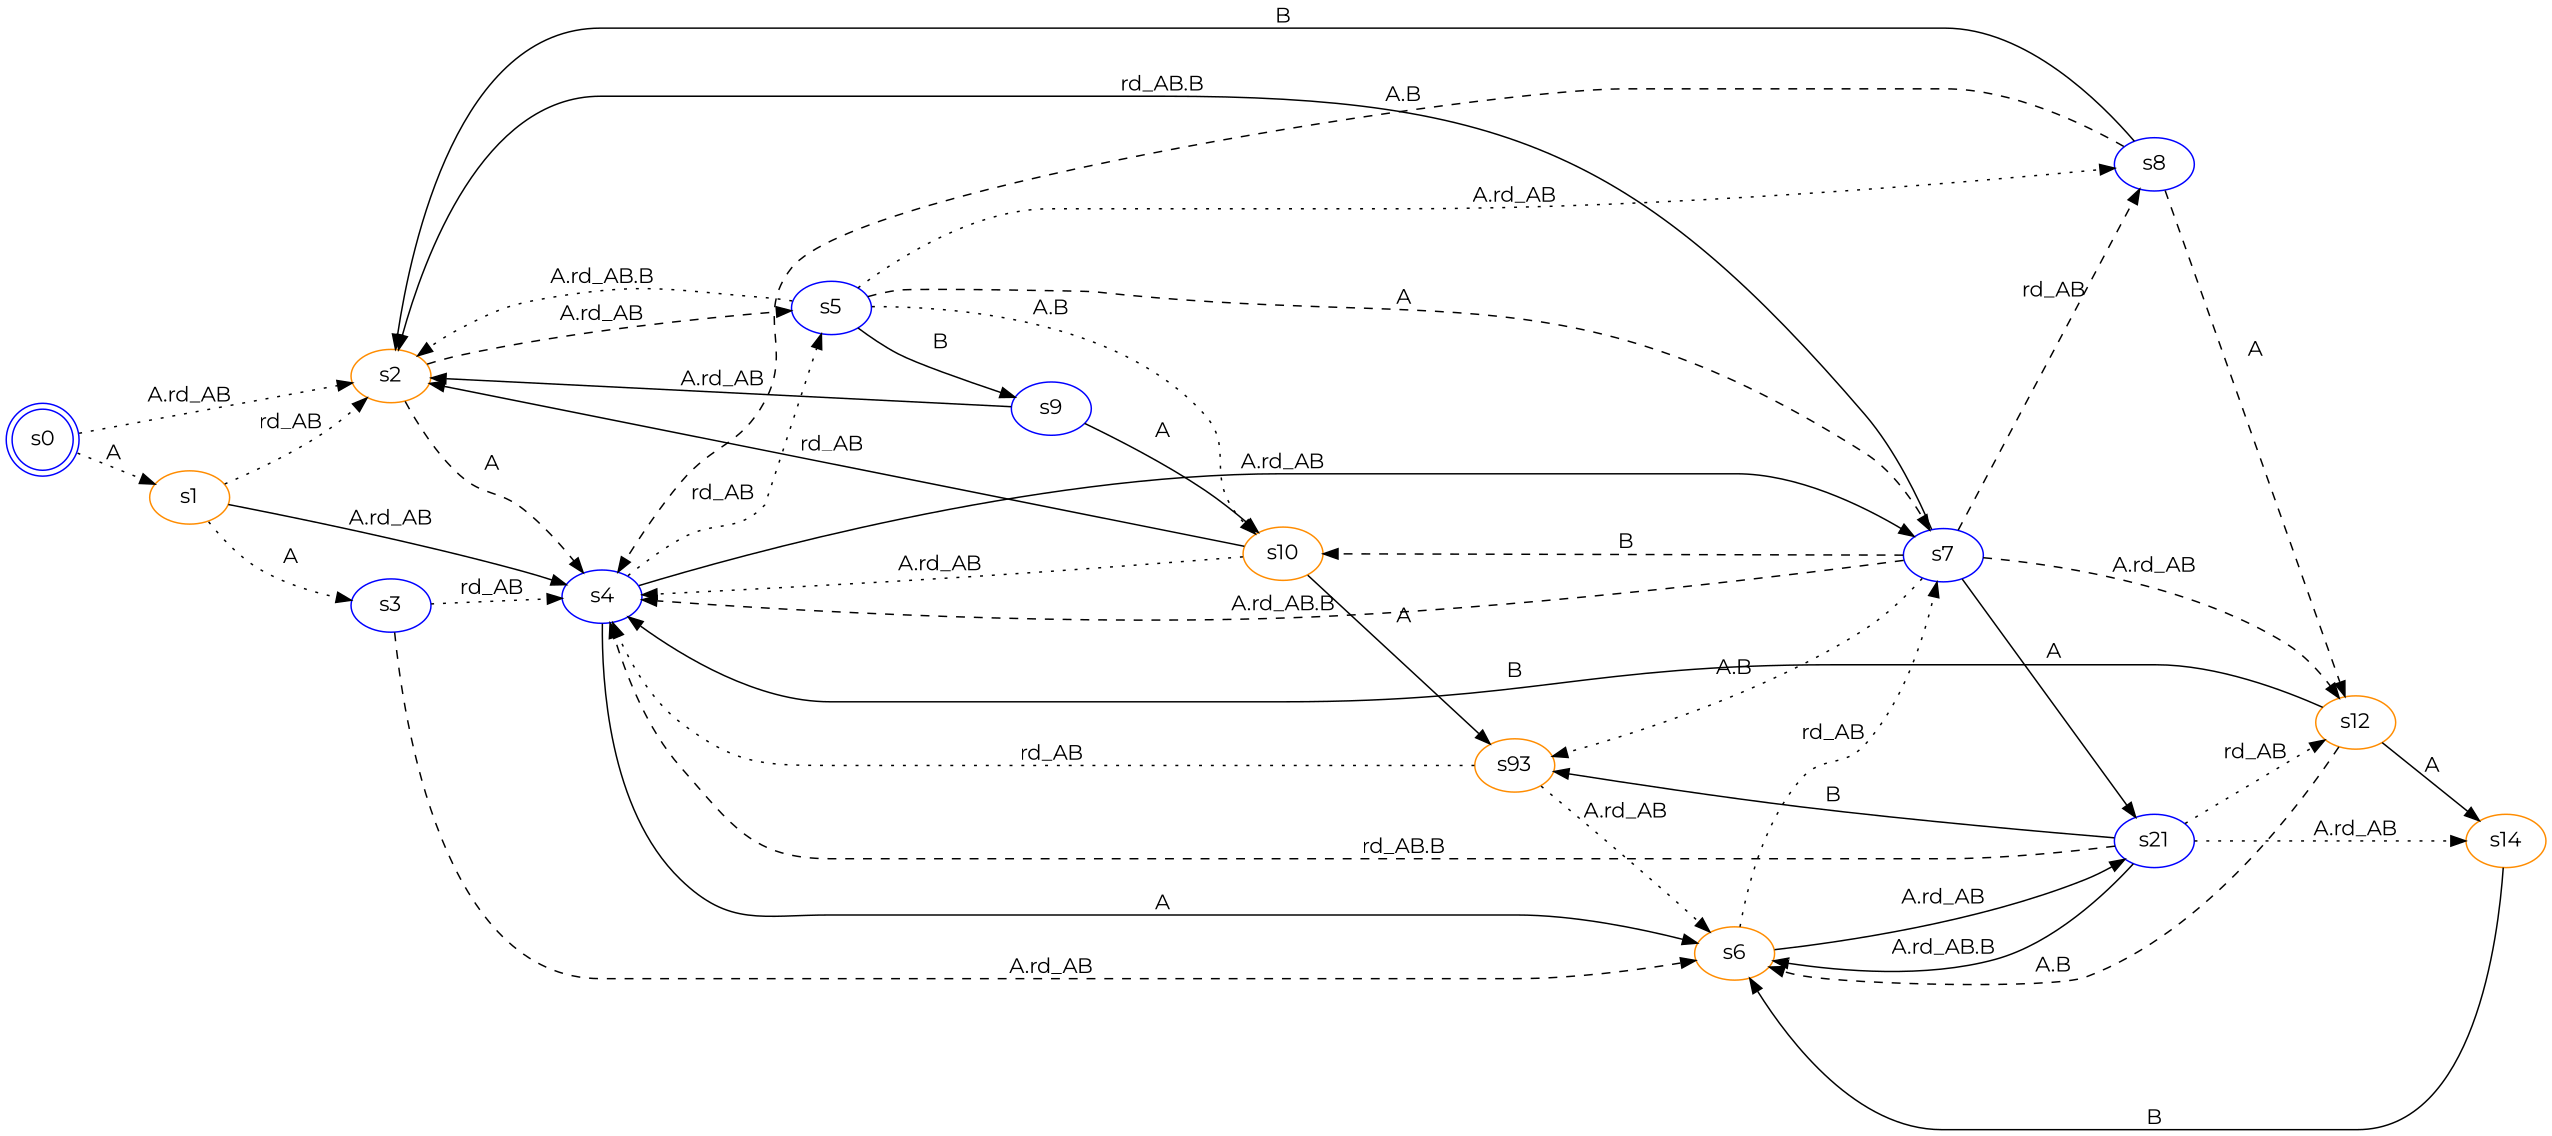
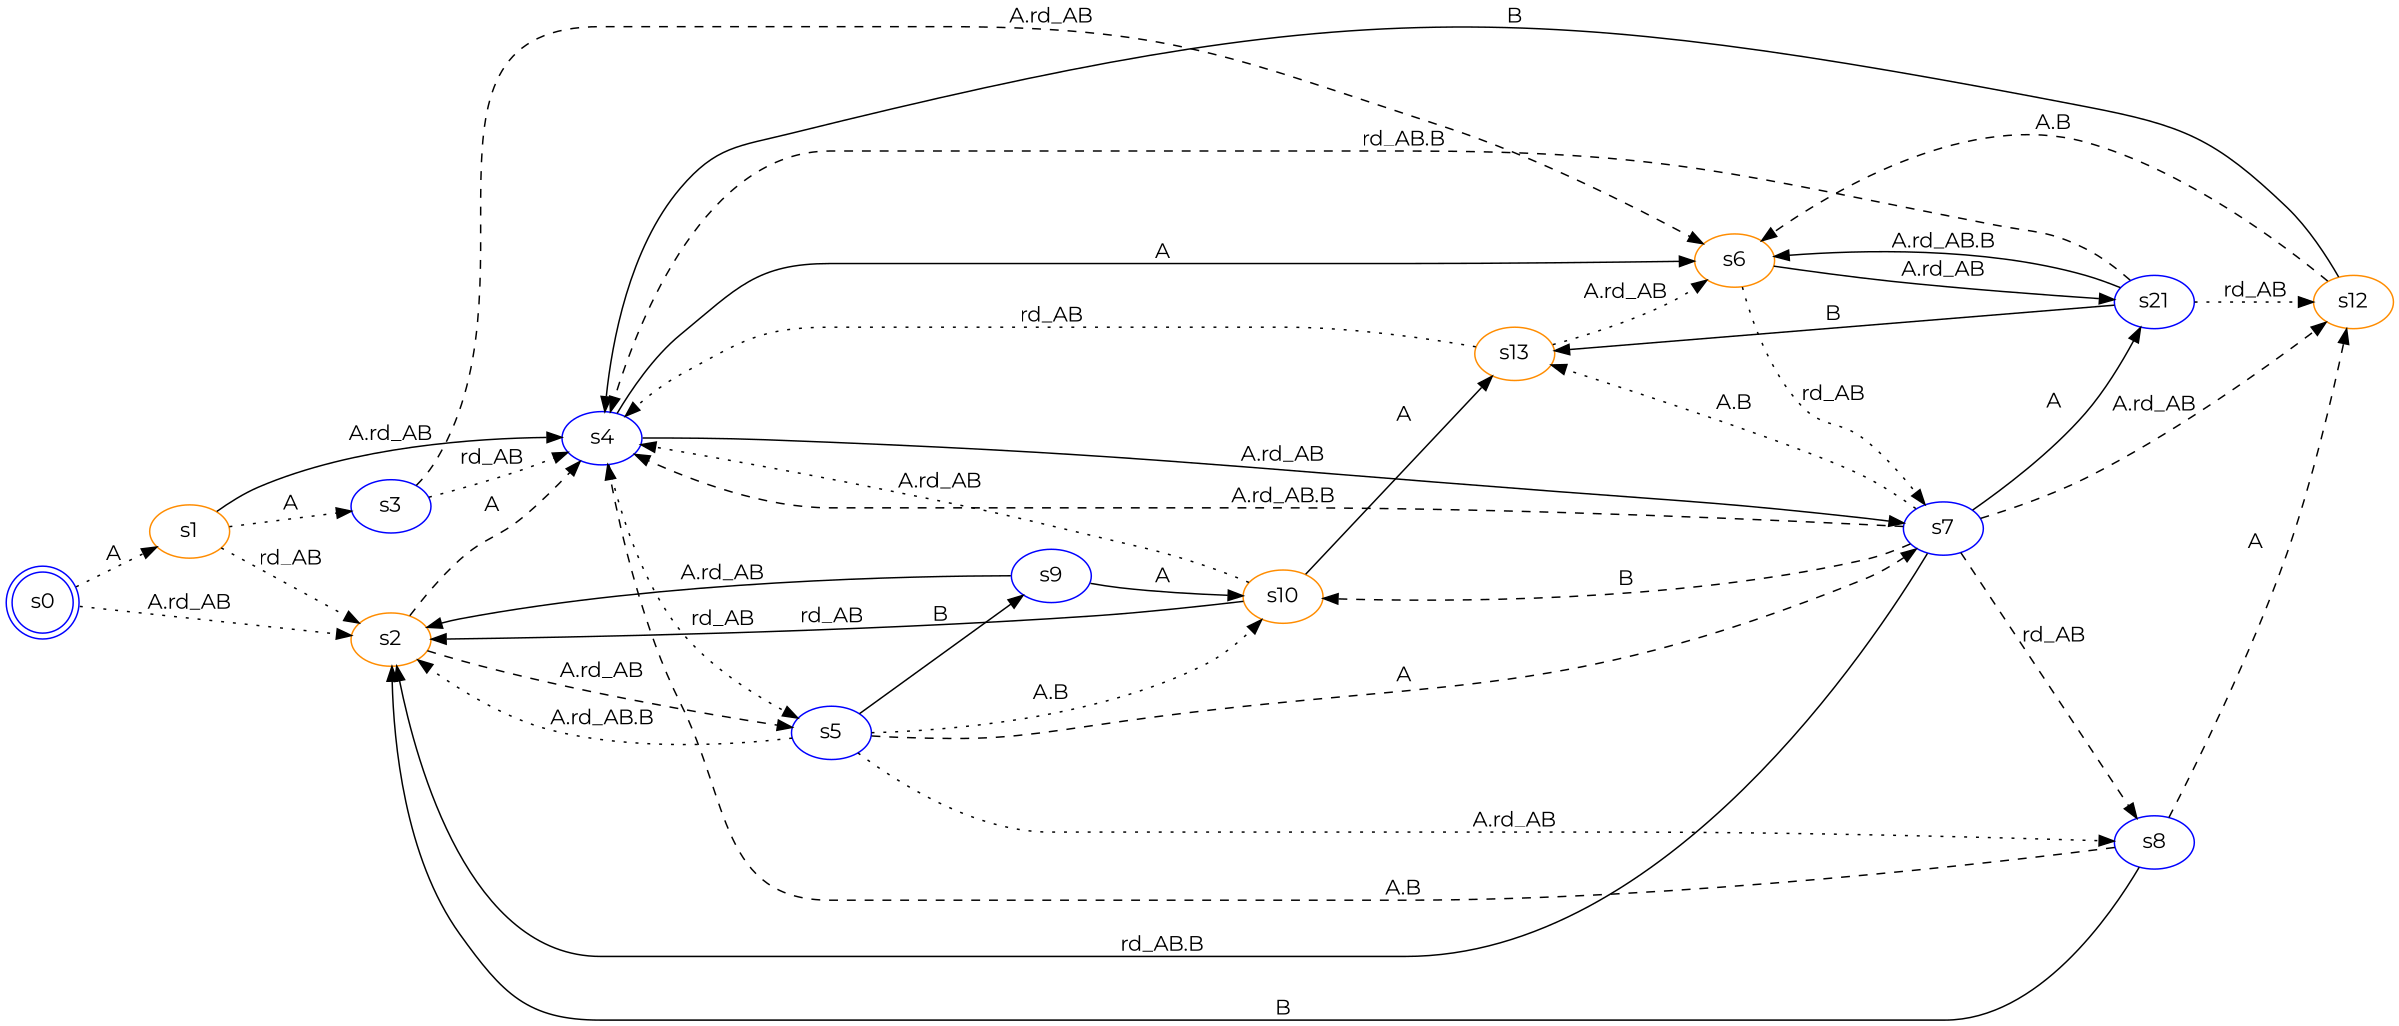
(1515, 765) -> (1515, 354)
(2506, 841) -> none
